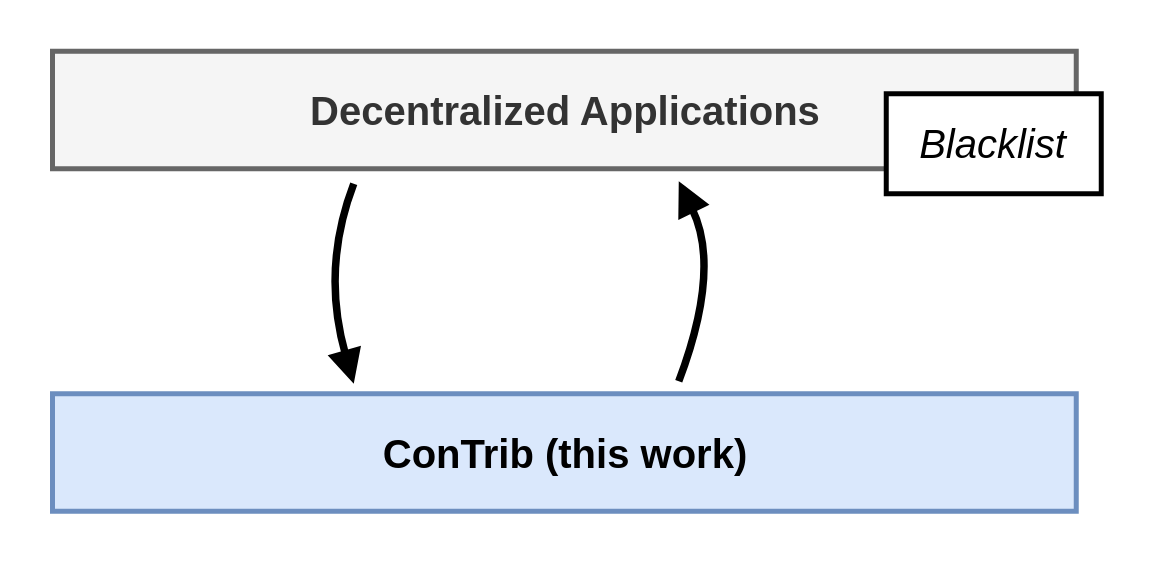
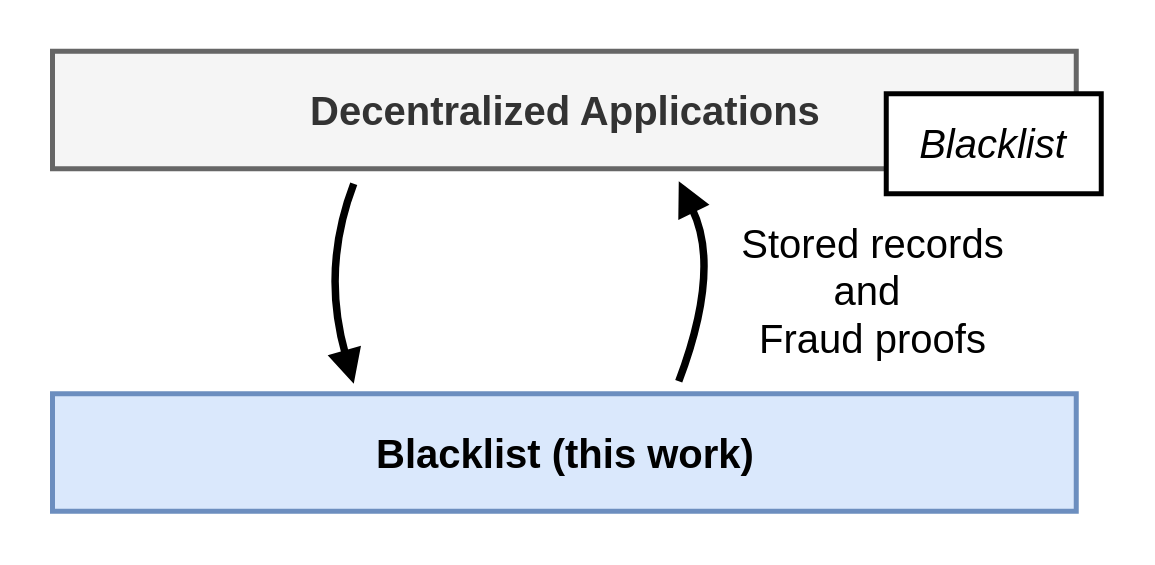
none -> (874, 291)
(566, 454) -> (566, 454)
